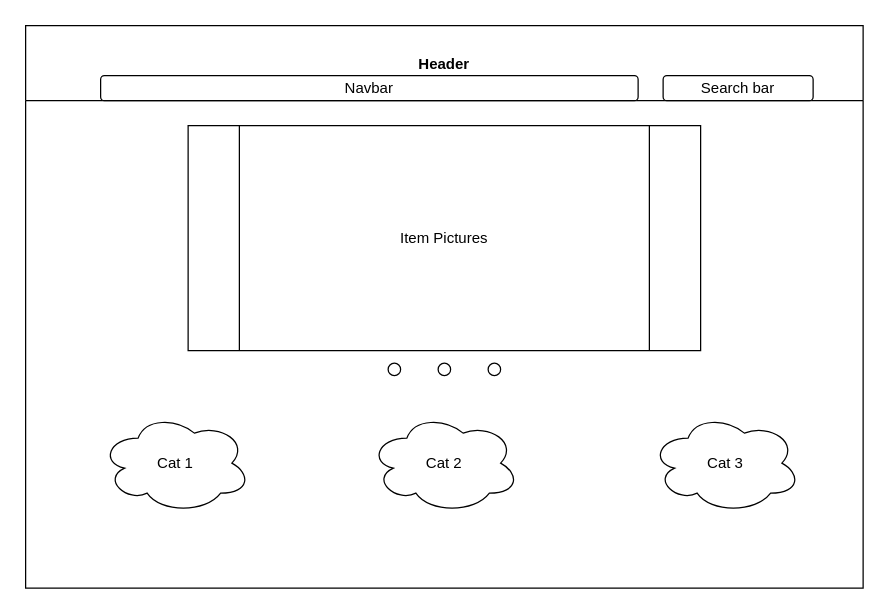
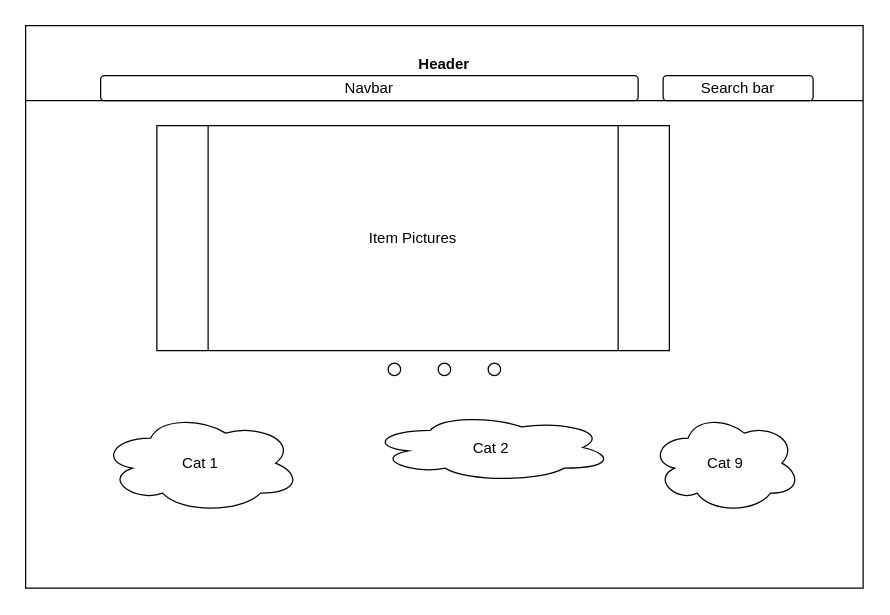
(444, 238) -> (413, 238)
(176, 463) -> (201, 463)
(444, 463) -> (491, 448)
(726, 463) -> (726, 463)
